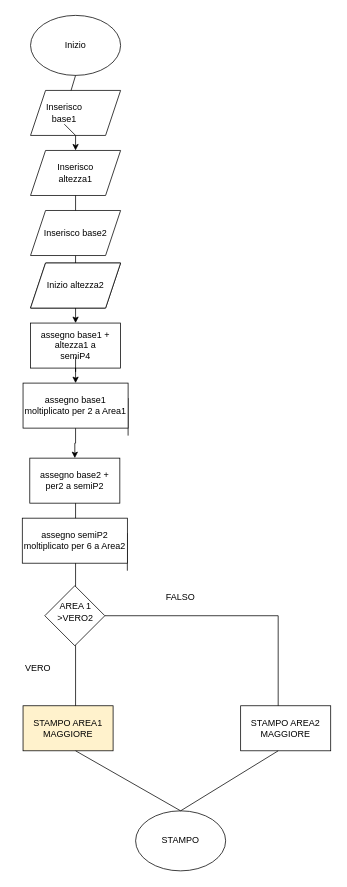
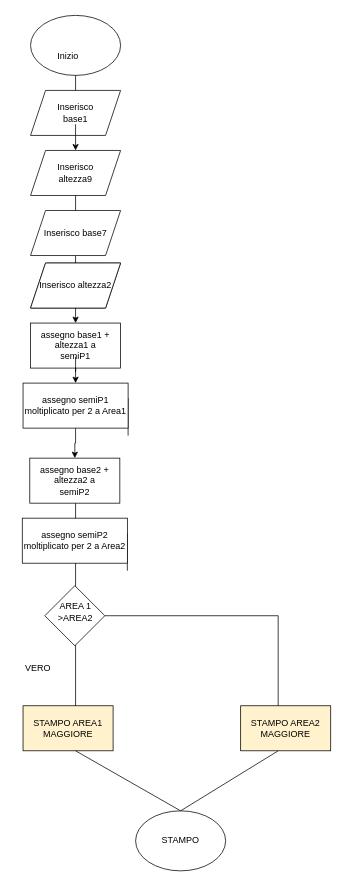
(75, 45) -> (68, 57)
(64, 113) -> (75, 113)
(75, 173) -> (75, 173)
(75, 233) -> (75, 233)
(75, 285) -> (75, 285)
(75, 345) -> (75, 345)
(75, 405) -> (75, 405)
(75, 480) -> (75, 480)
(75, 540) -> (75, 540)
(180, 597) -> none
(75, 612) -> (75, 612)
(285, 728) -> (285, 728)
